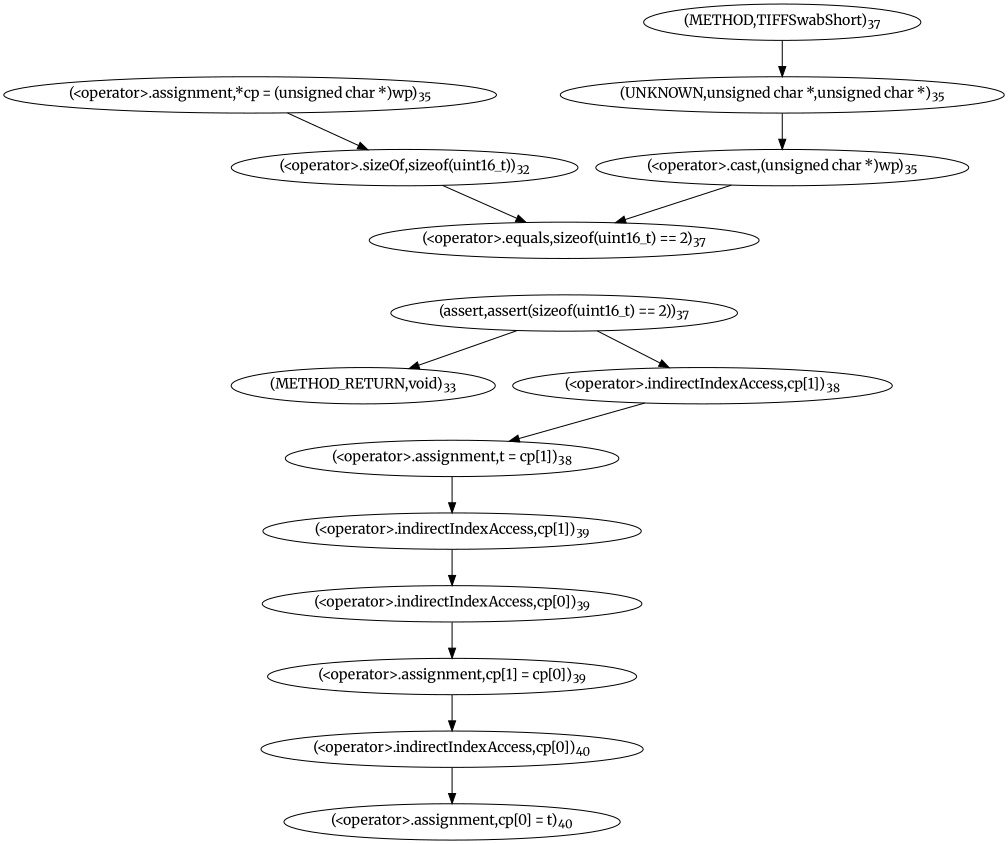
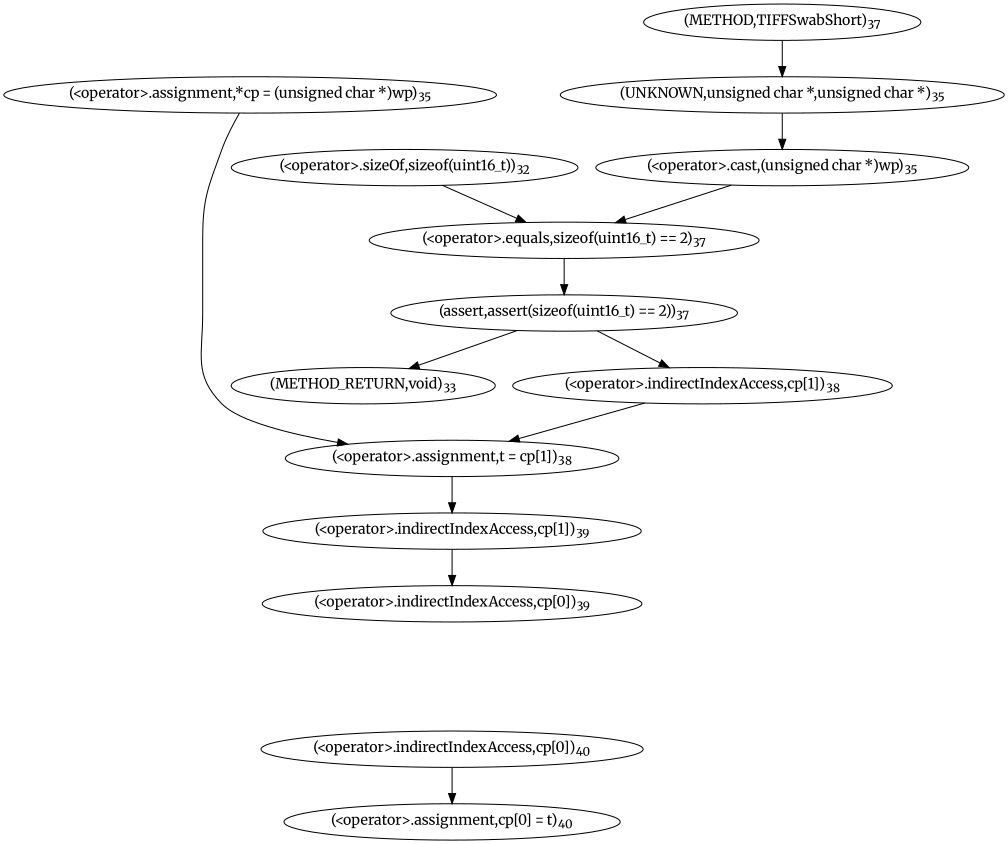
(323, 129) -> (203, 320)
none -> (564, 272)
(452, 677) -> none
